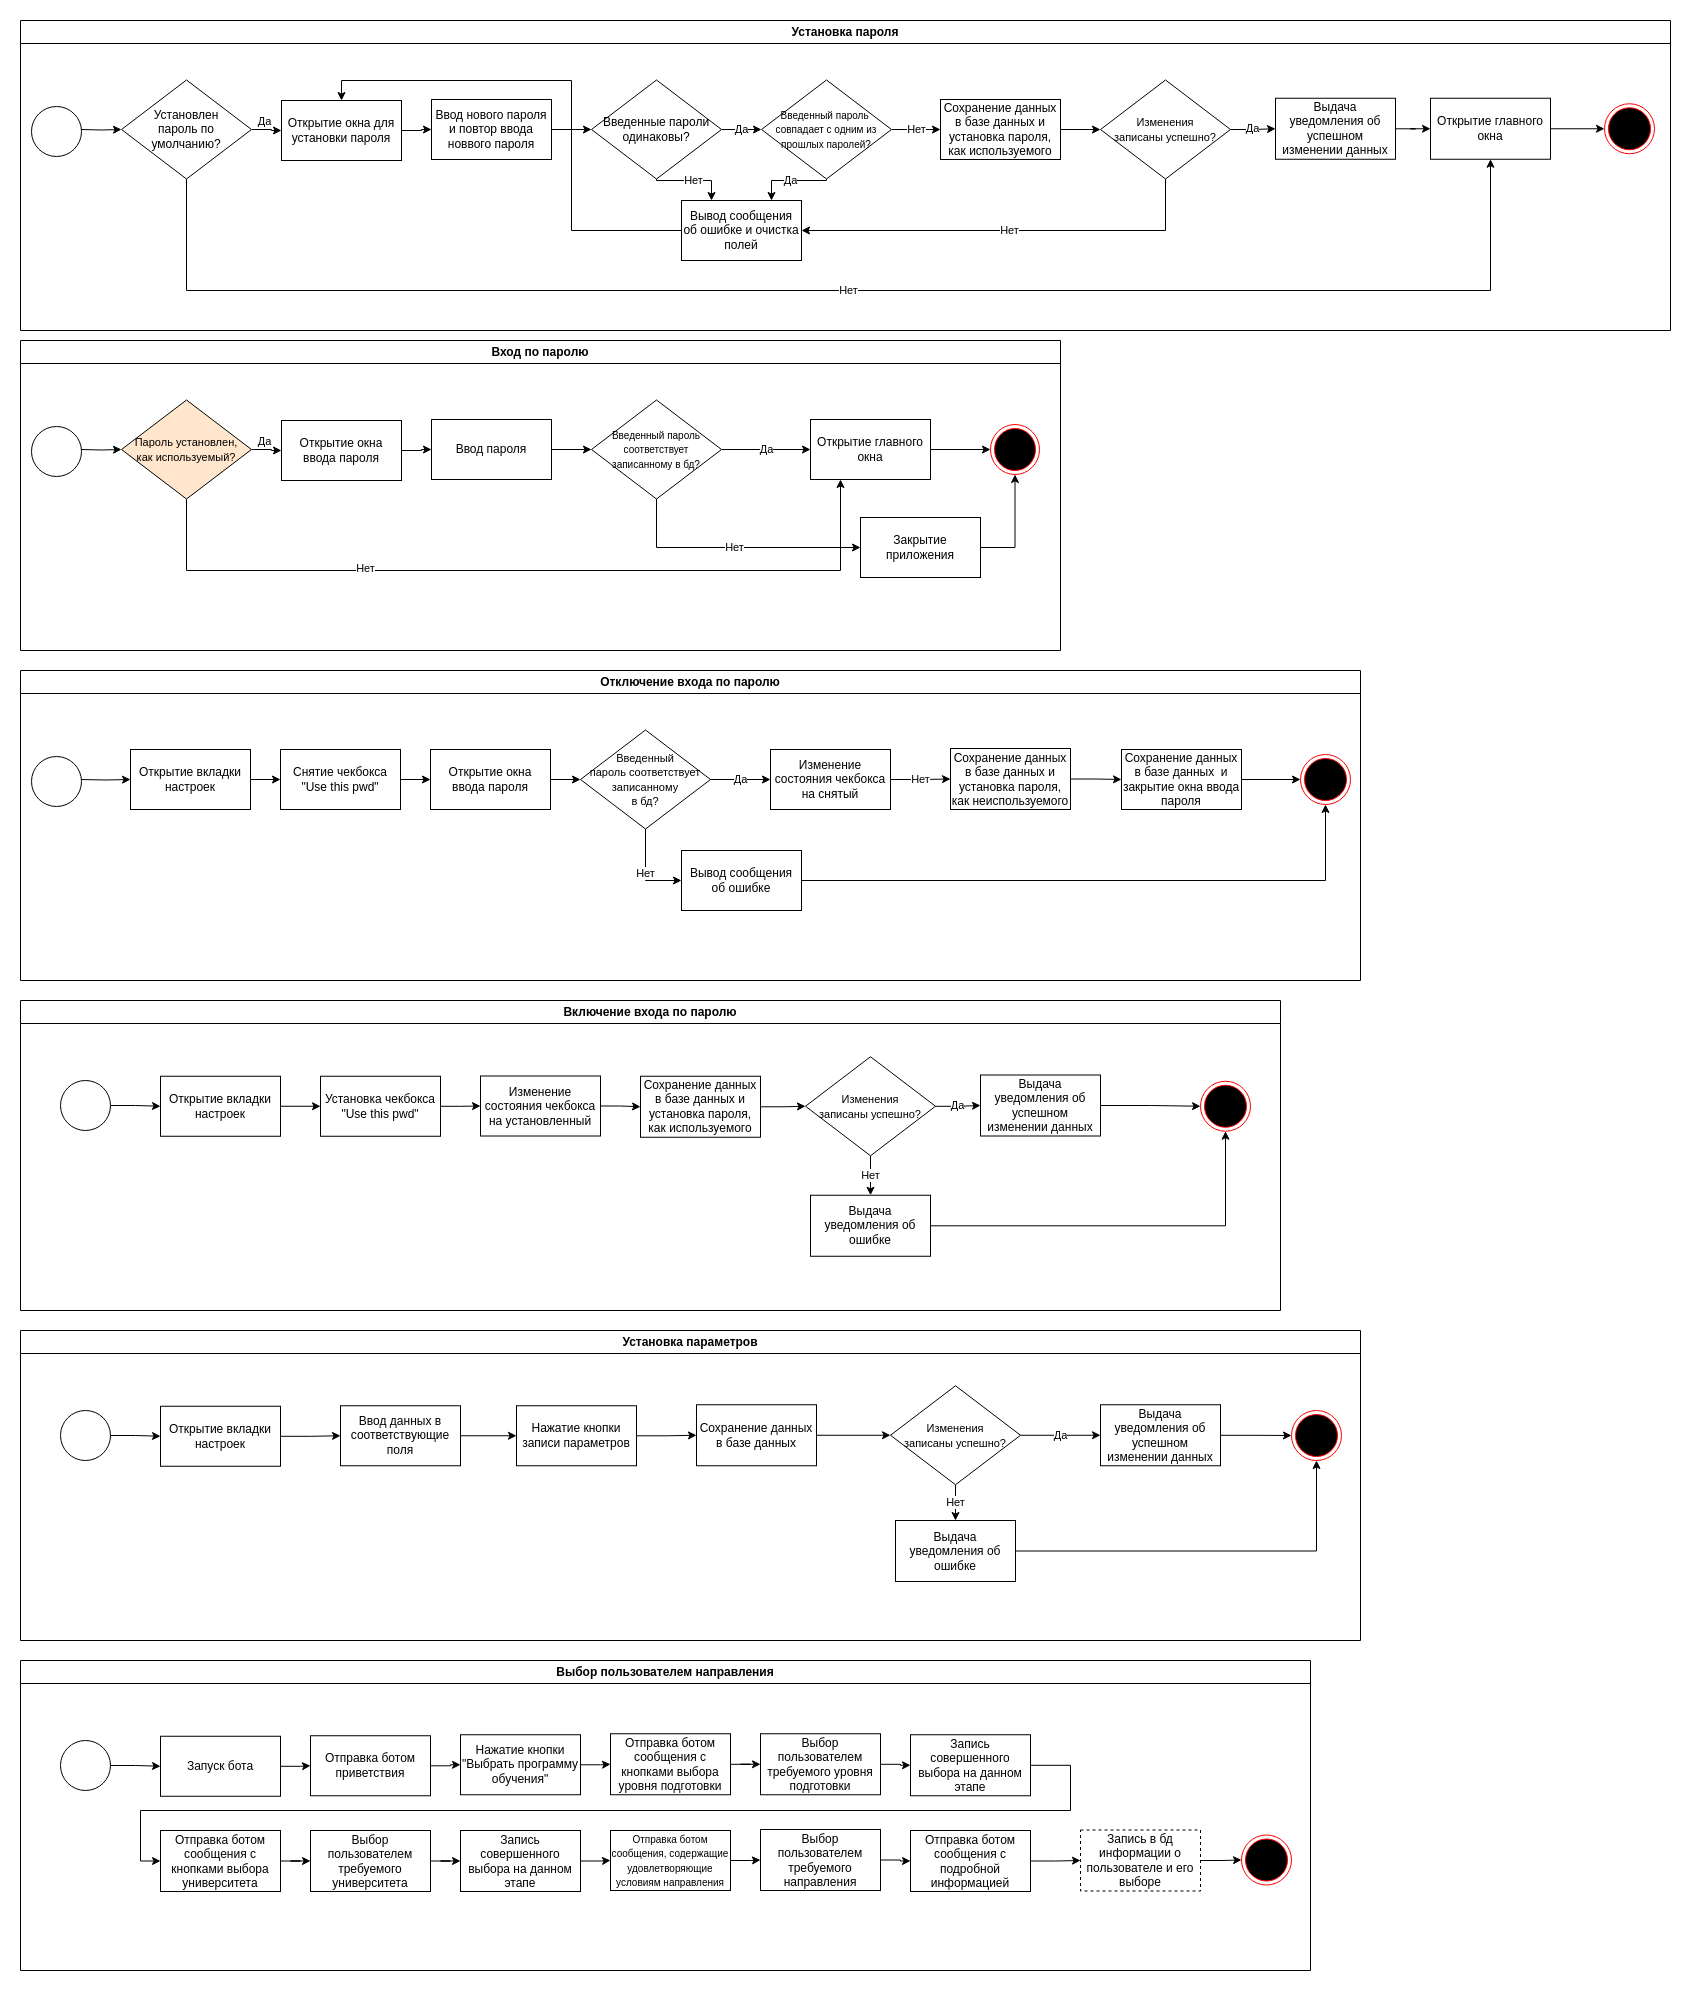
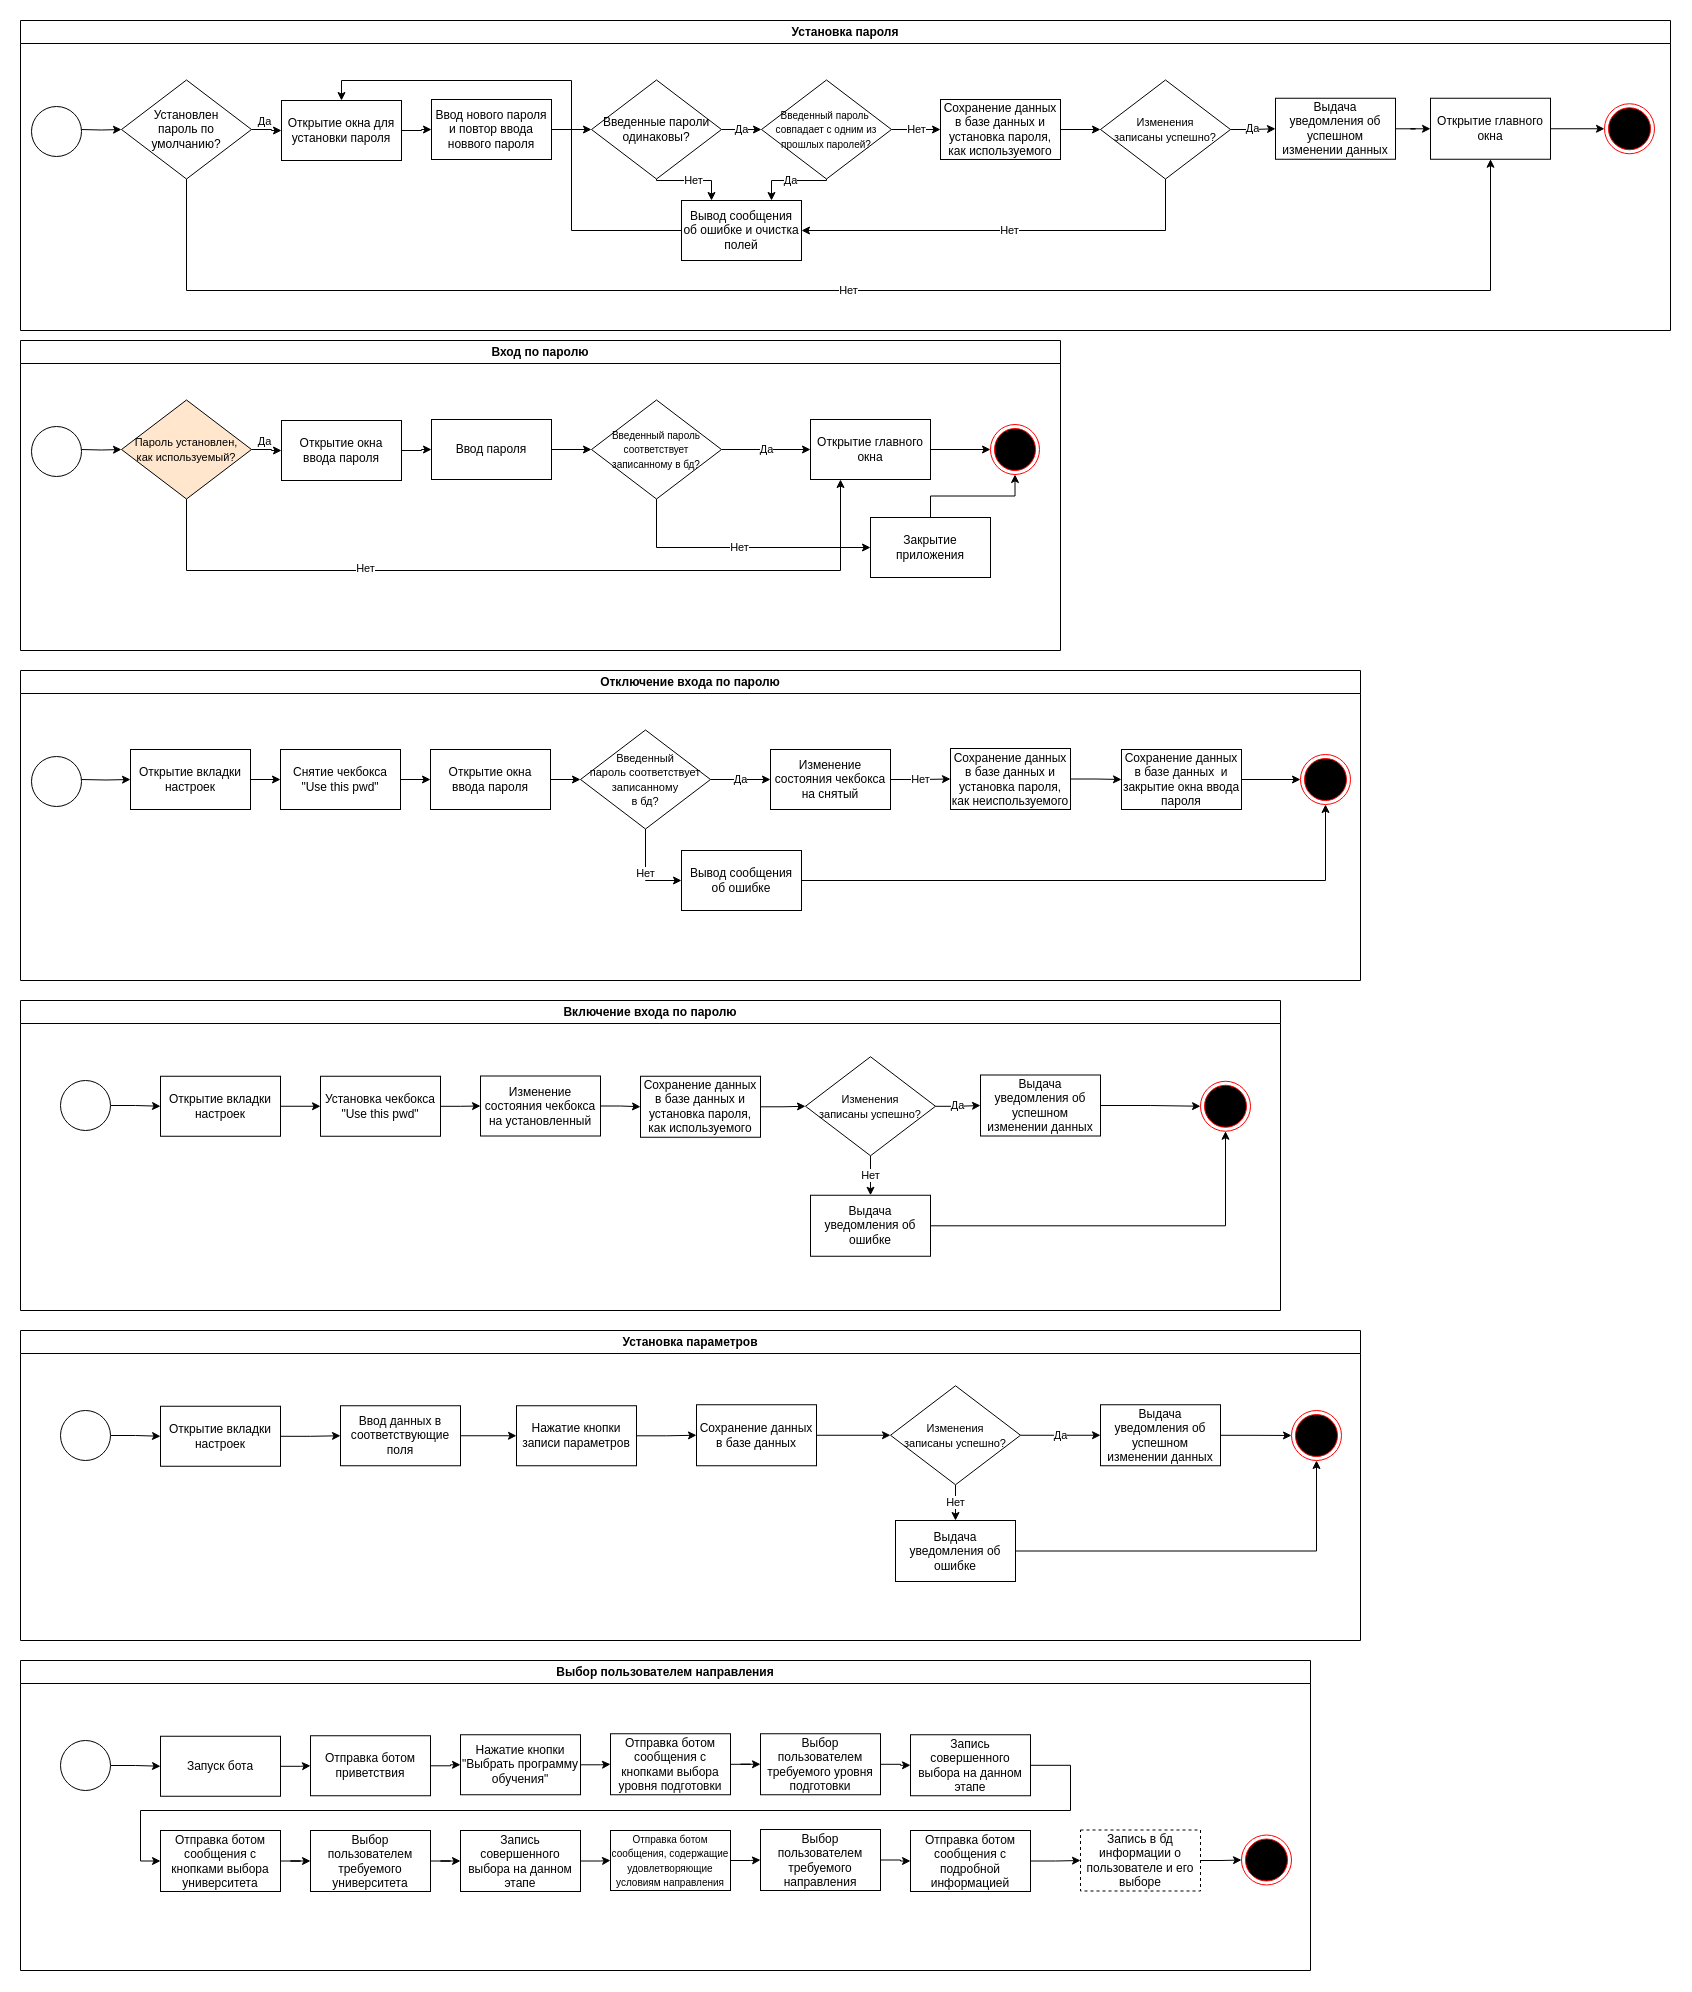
(921, 548) -> (931, 548)
